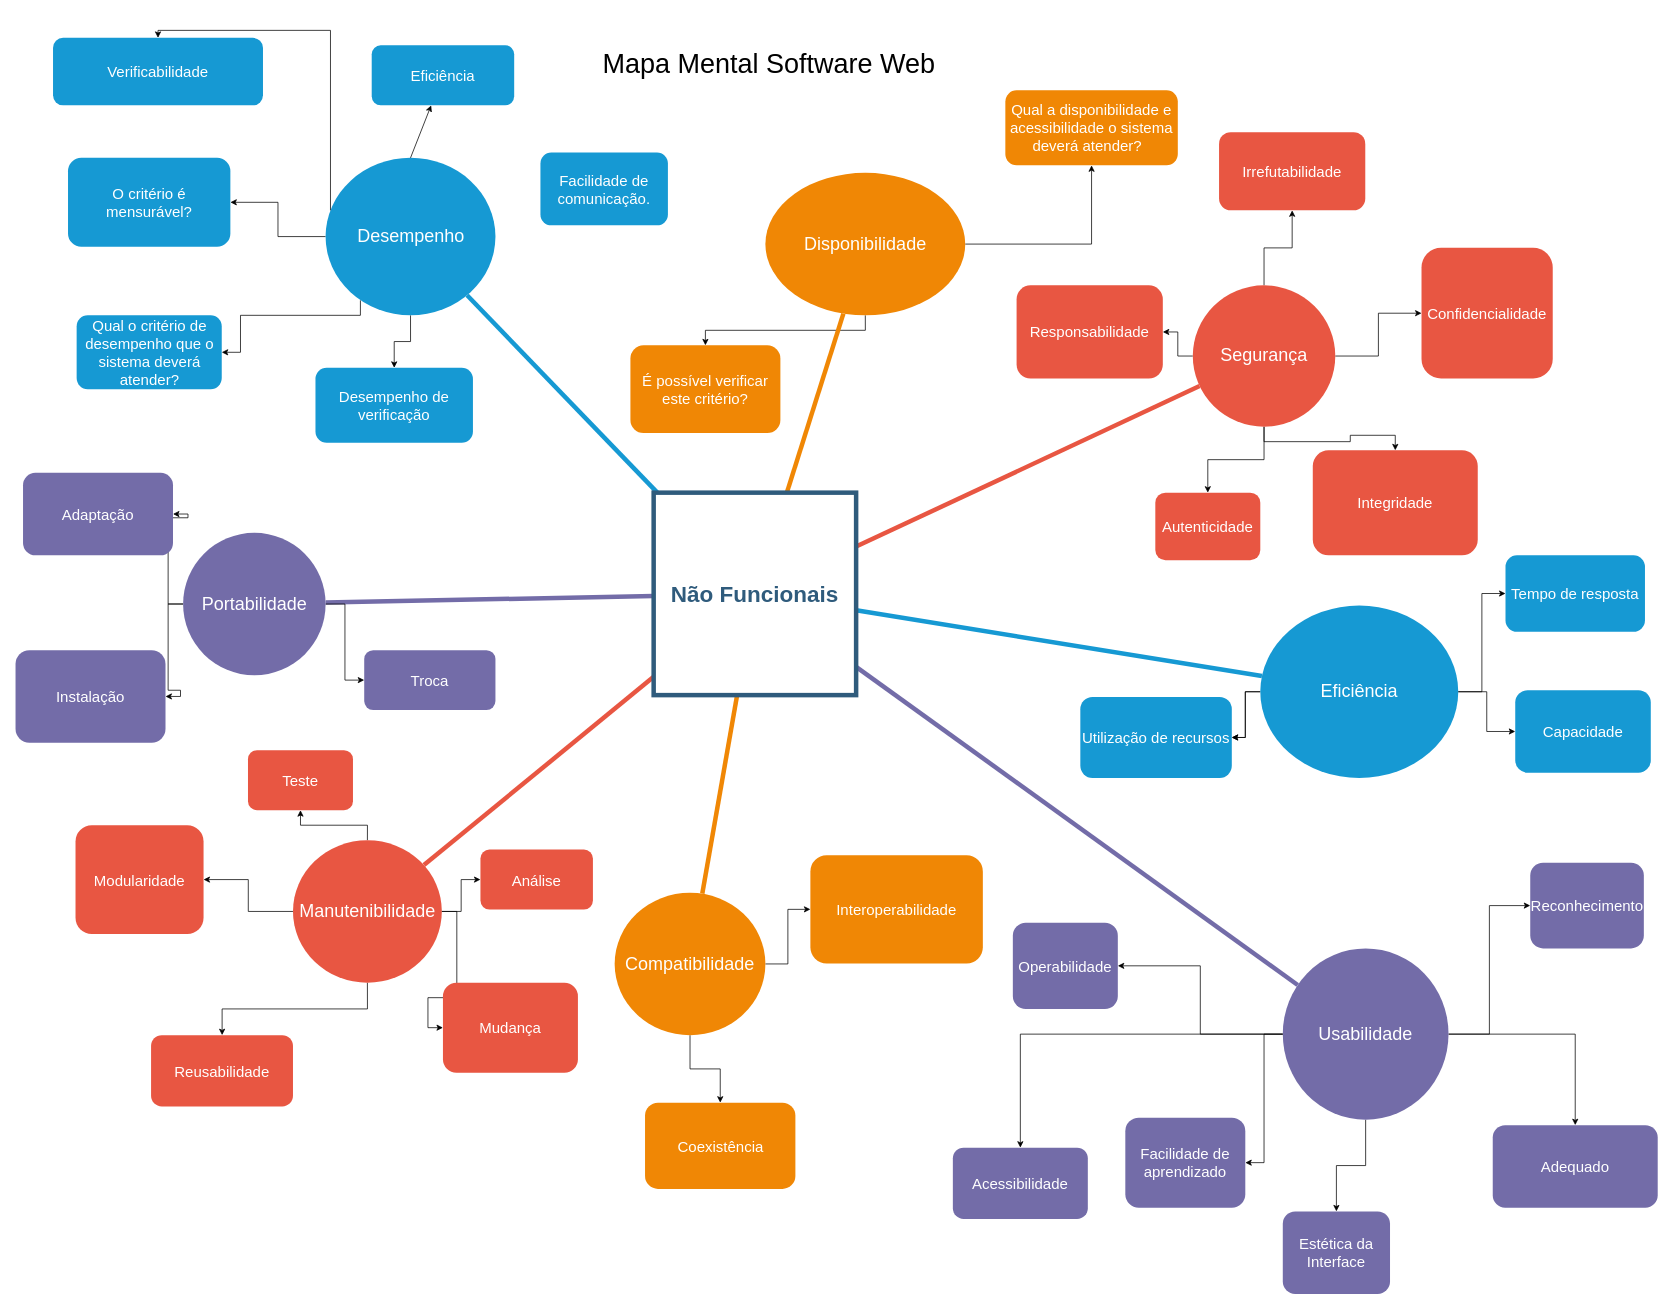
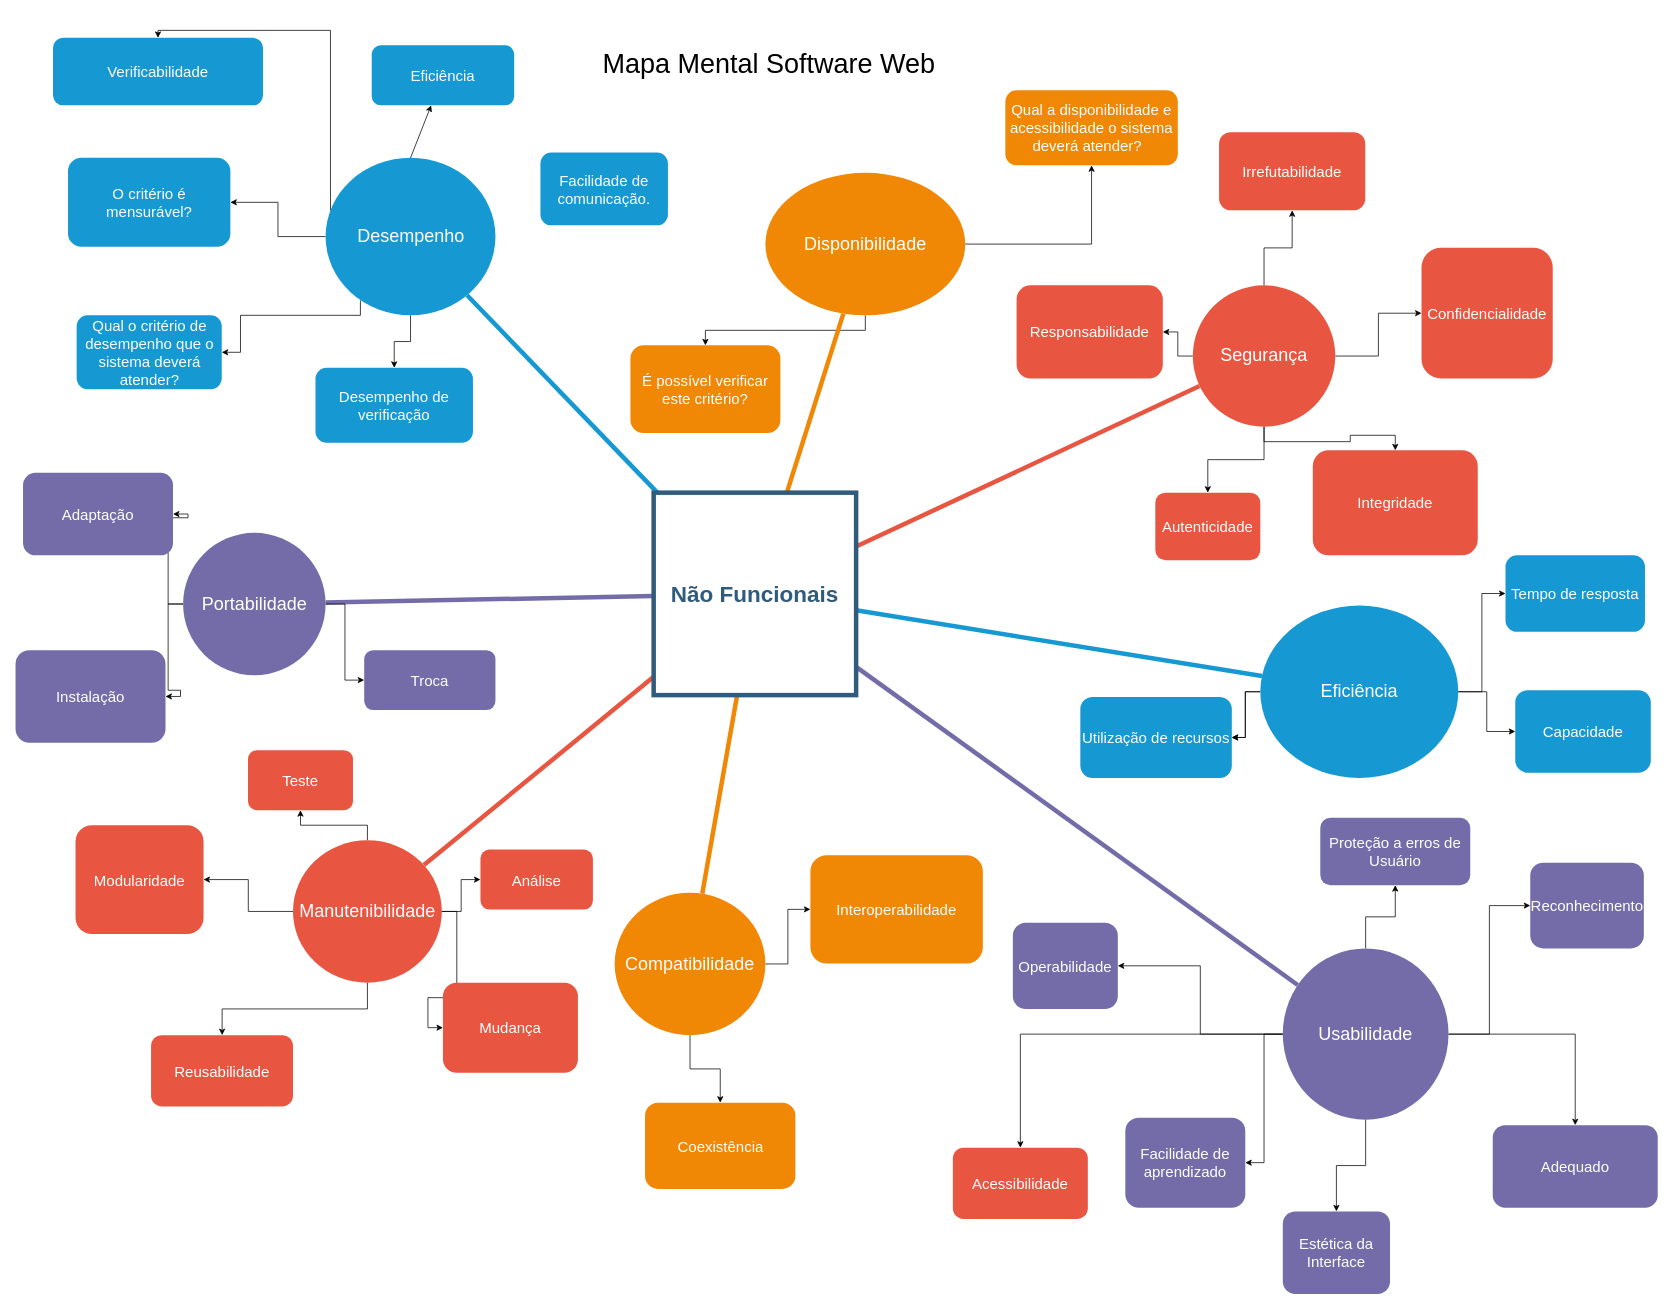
none -> (1395, 852)
none -> (1366, 932)
(1020, 1184) -> (1020, 1184)
